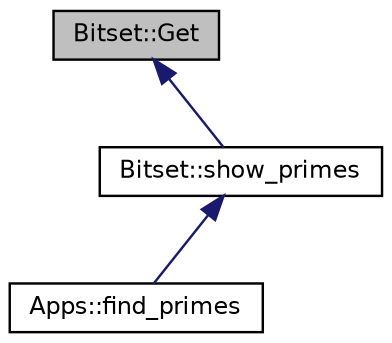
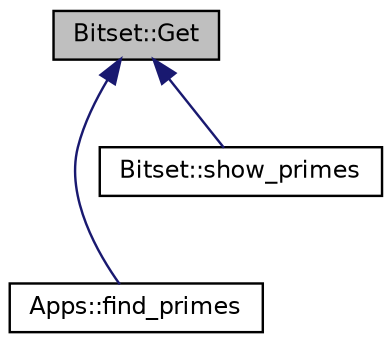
(181, 250) -> (76, 184)
